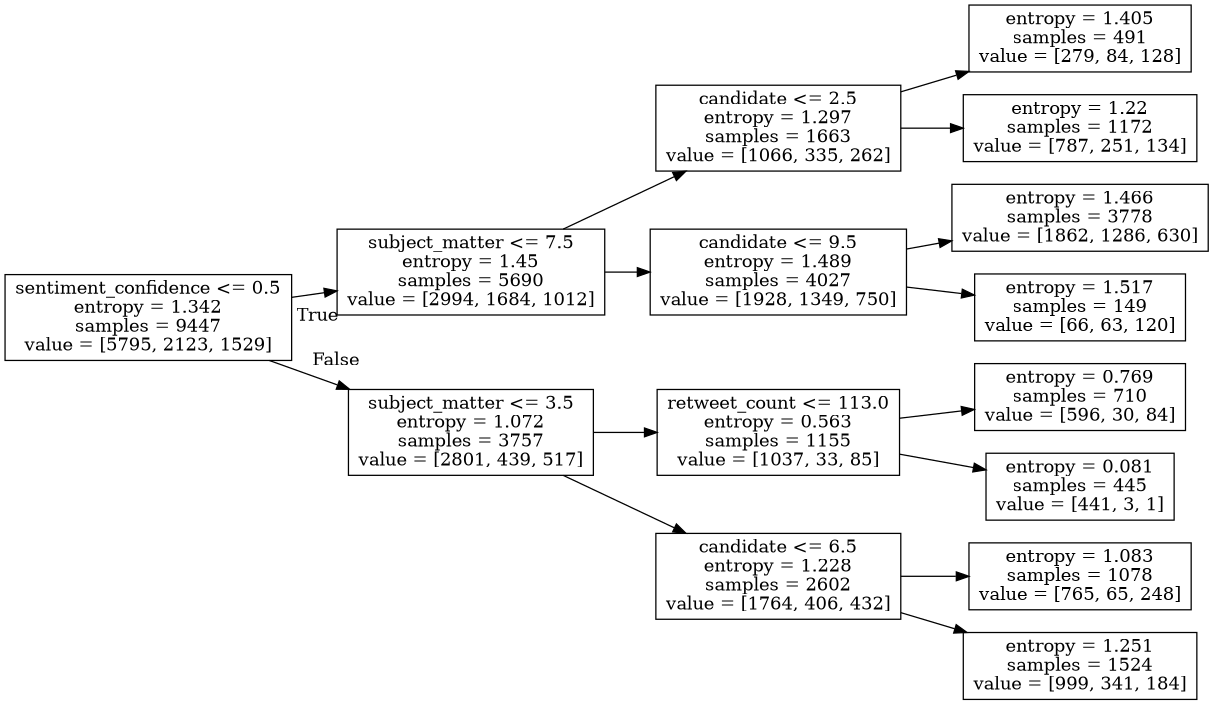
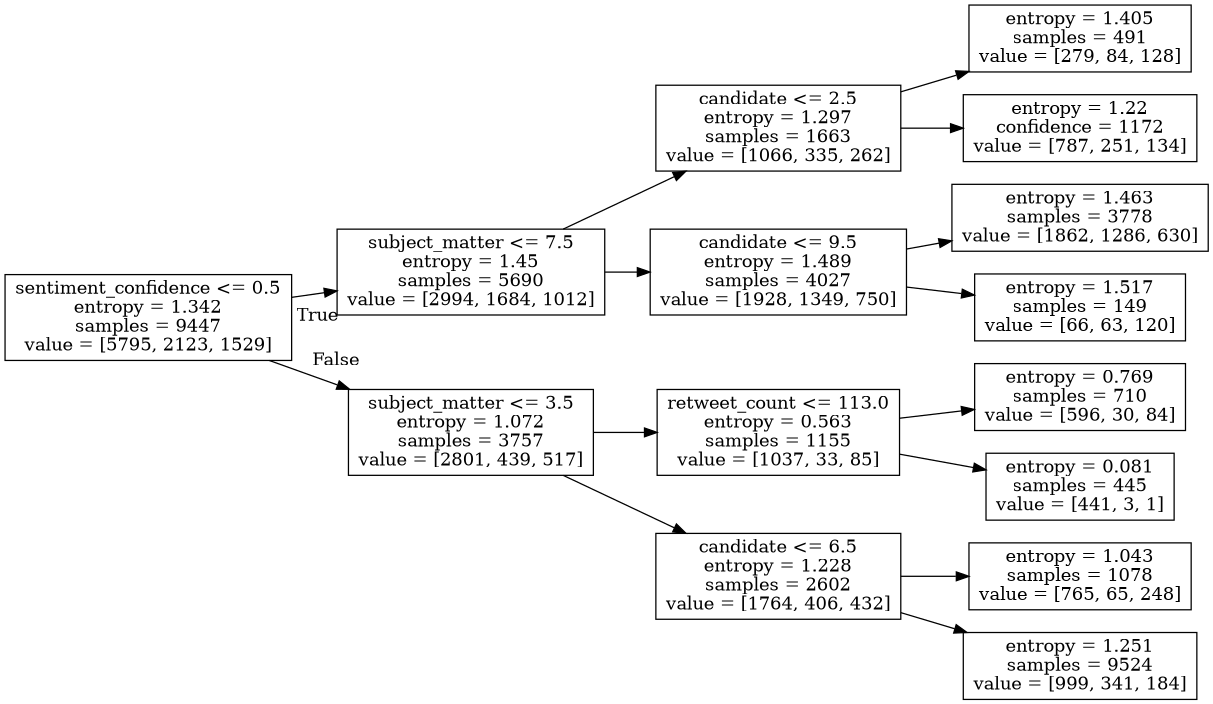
(1080, 128) -> (1080, 128)
(1080, 218) -> (1080, 218)
(1080, 576) -> (1080, 576)
(1080, 666) -> (1080, 666)
